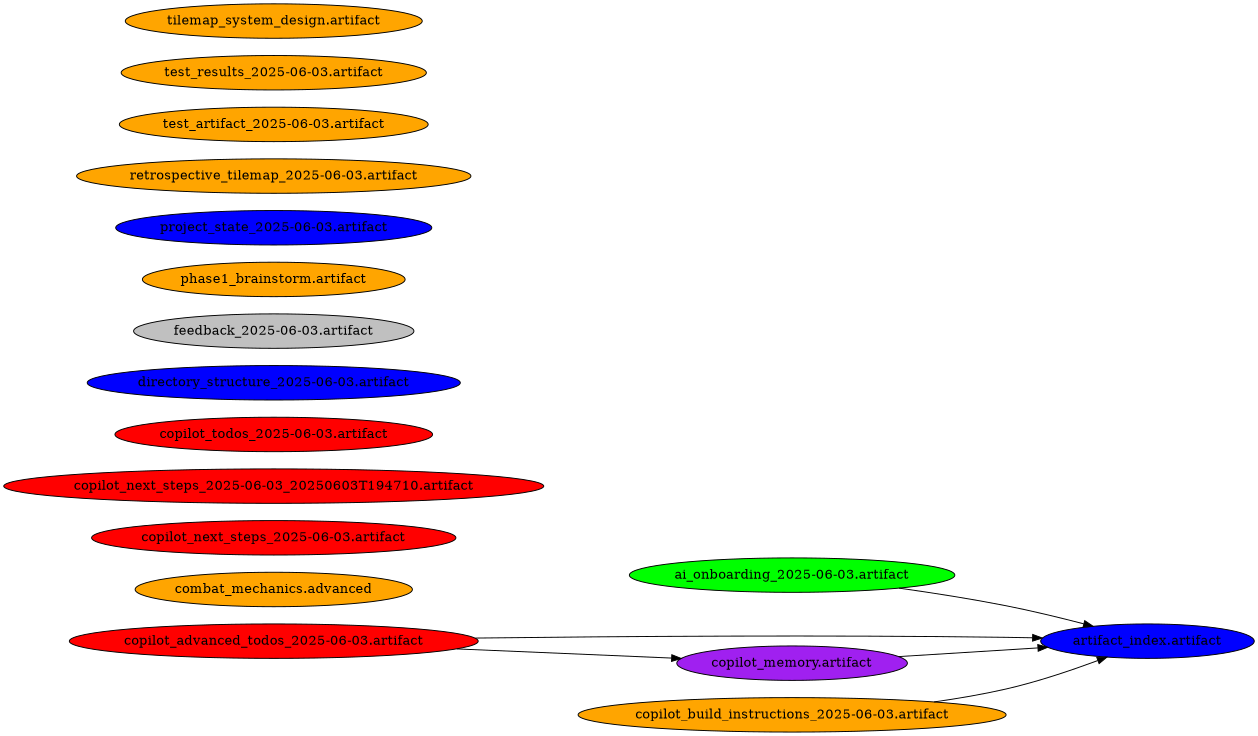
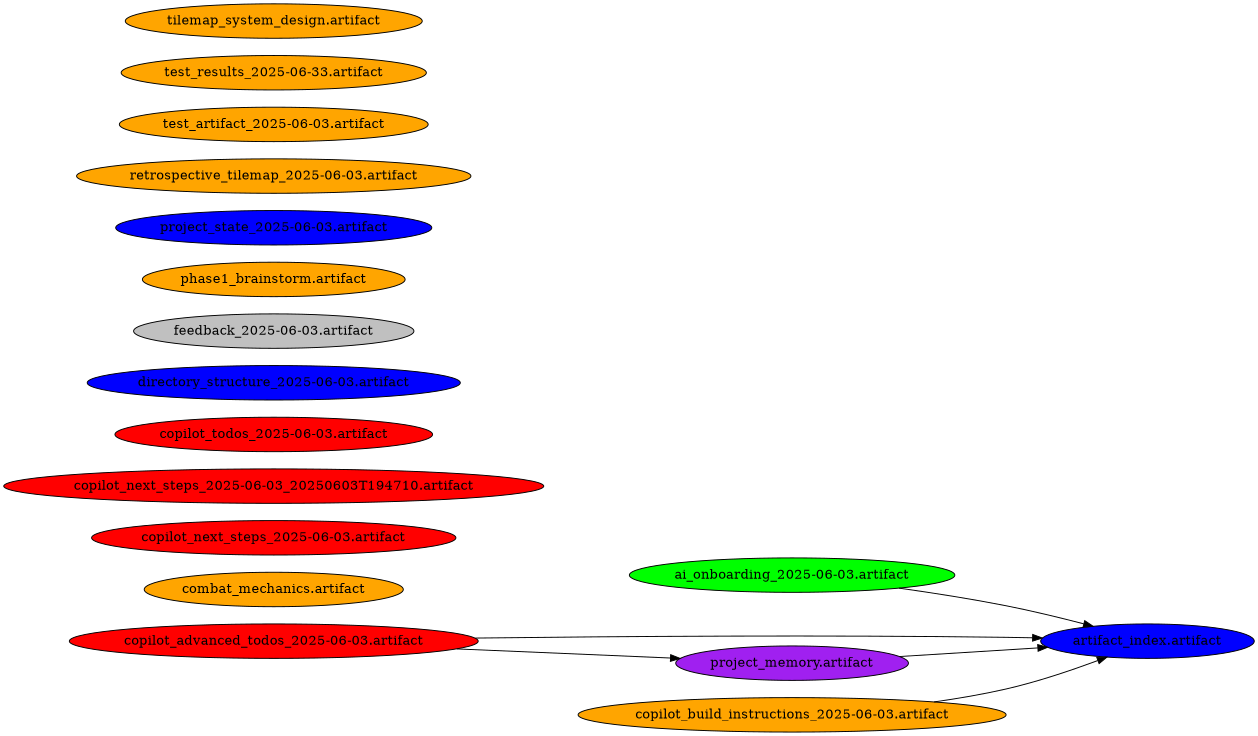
(274, 73) -> (274, 73)
(274, 589) -> (274, 589)
(792, 663) -> (792, 663)
